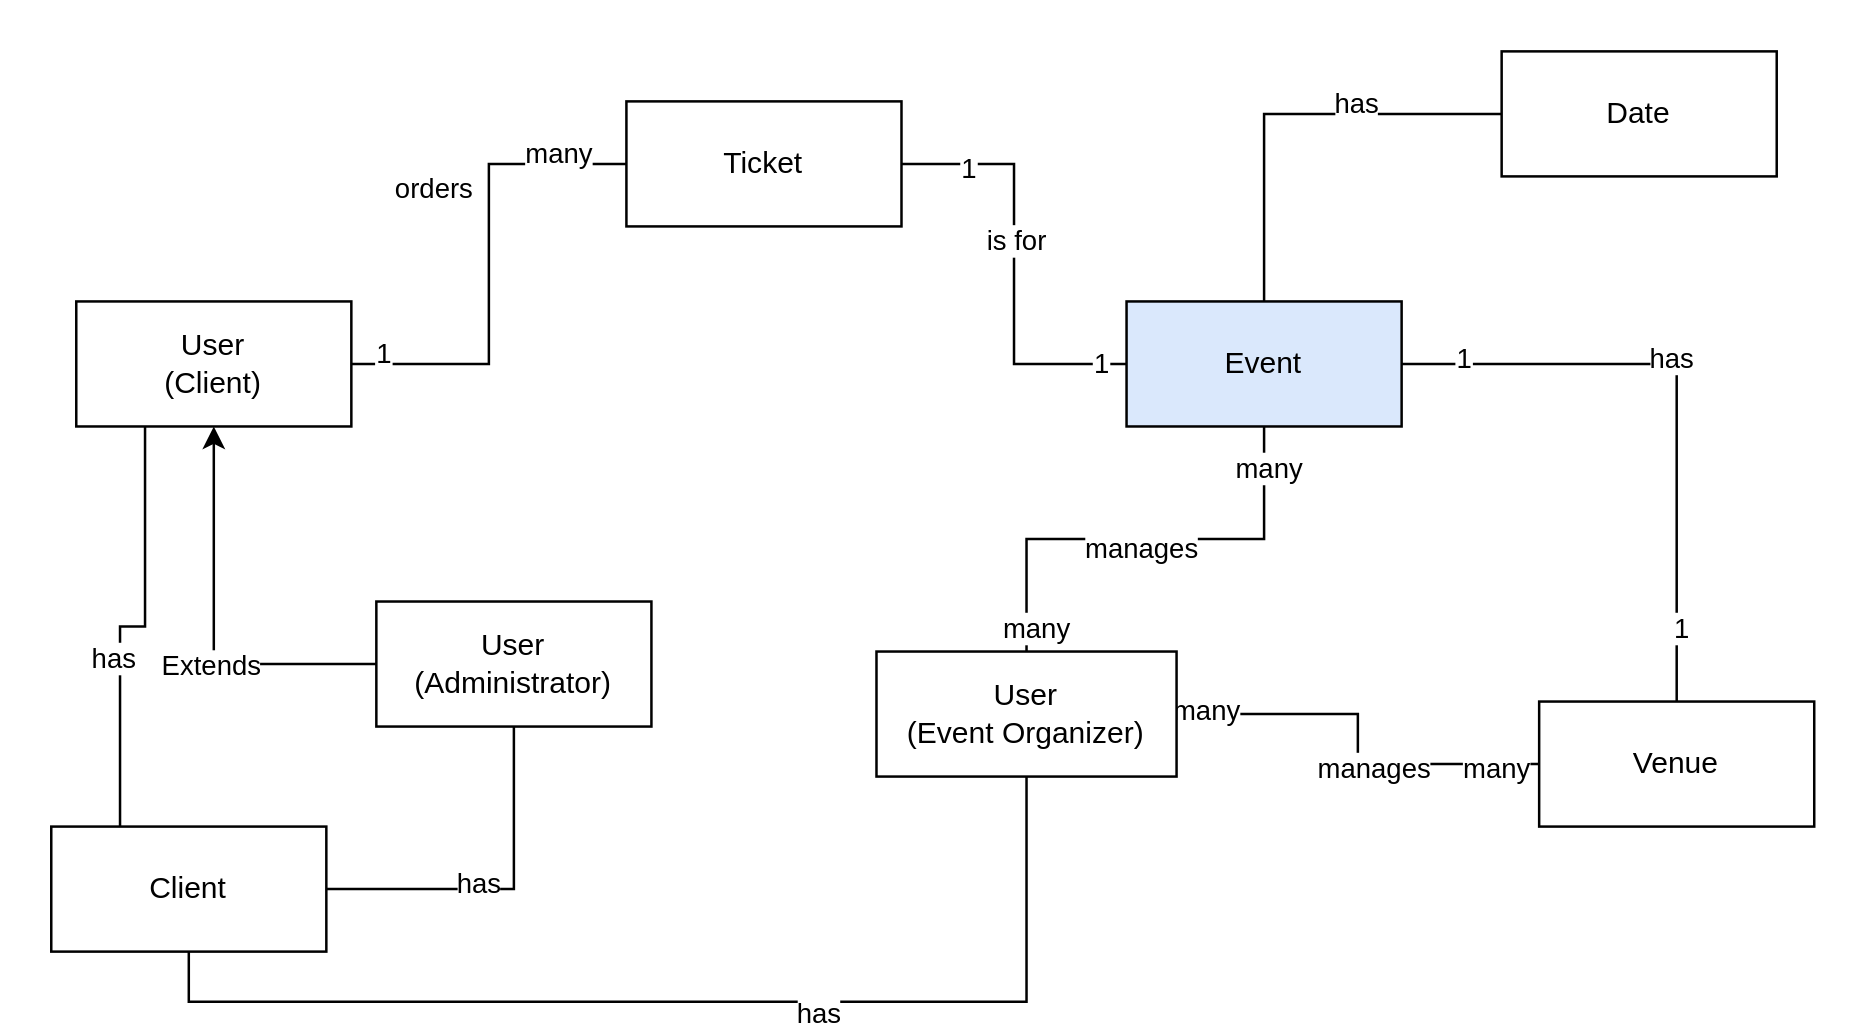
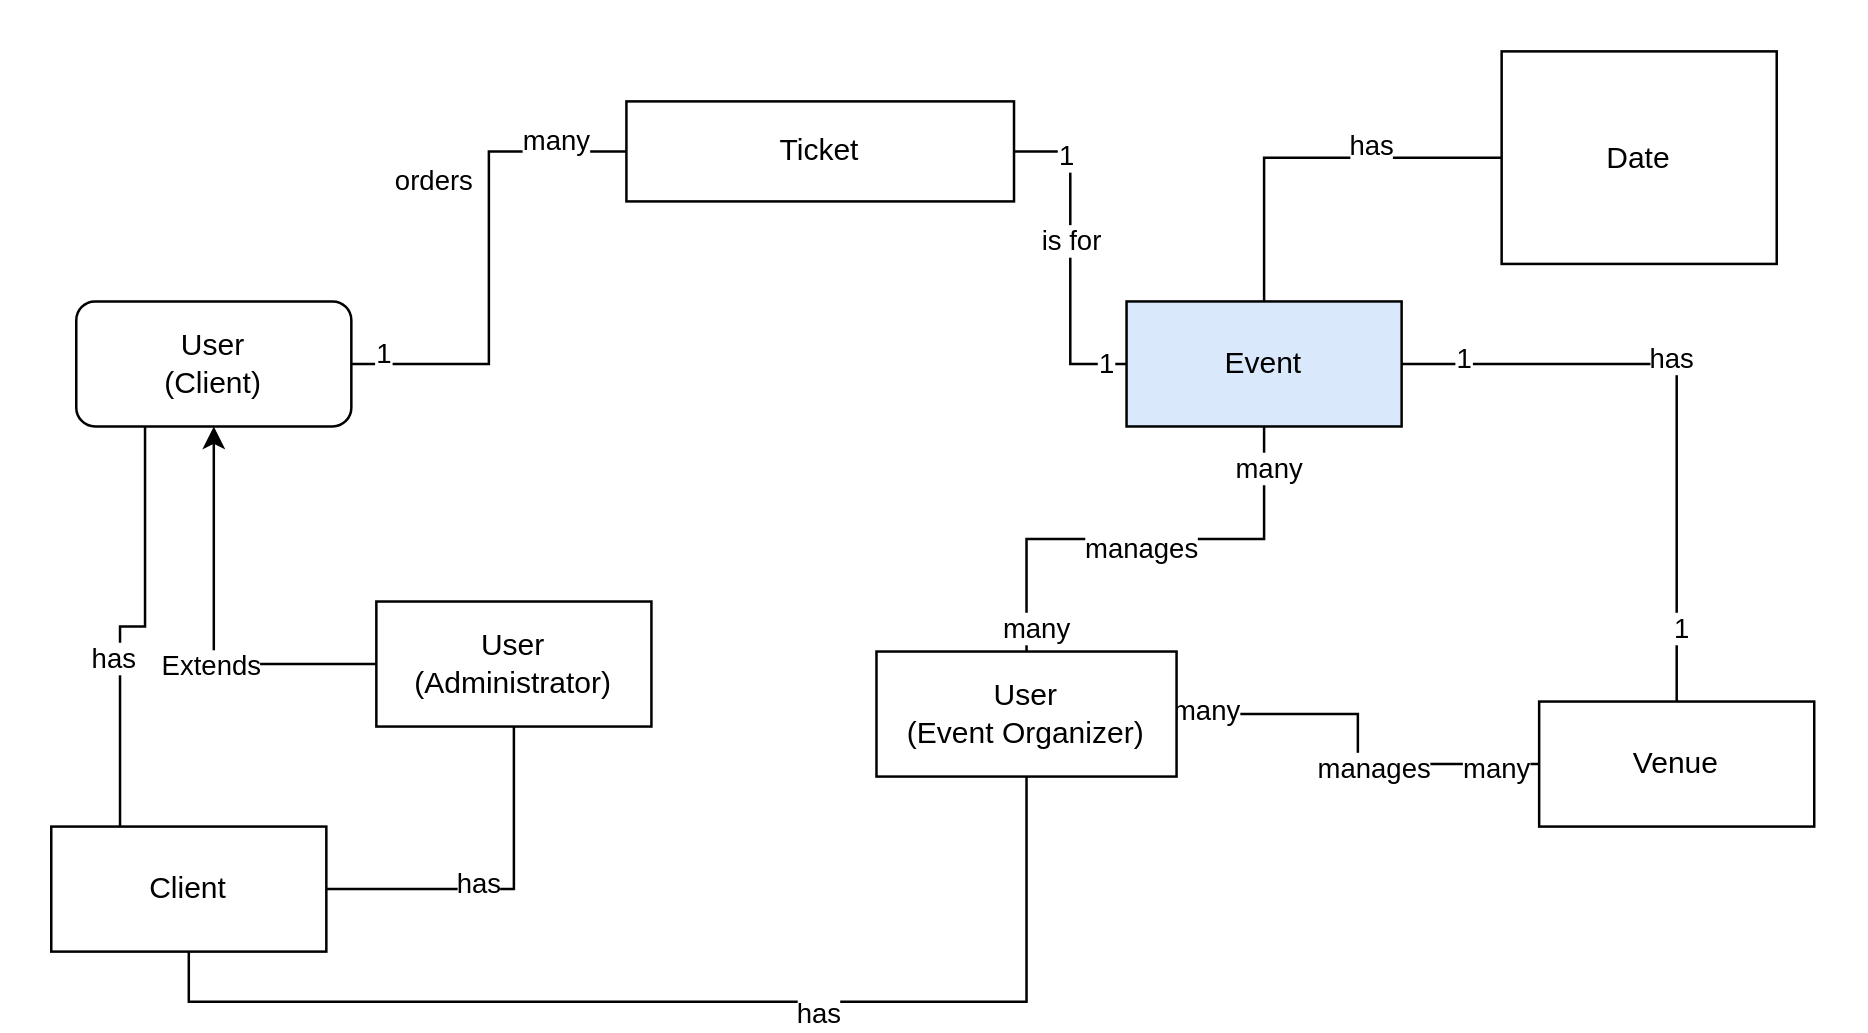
(1639, 114) -> (1639, 158)
(764, 164) -> (820, 151)
(214, 364) -> (214, 364)
